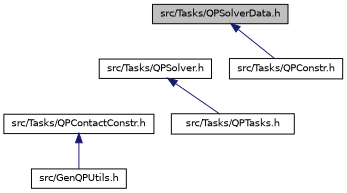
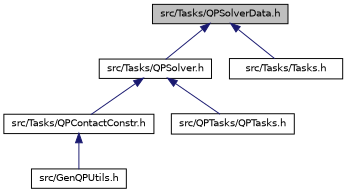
none -> (184, 44)
(286, 69) -> (286, 69)
none -> (113, 99)
(233, 124) -> (233, 124)
